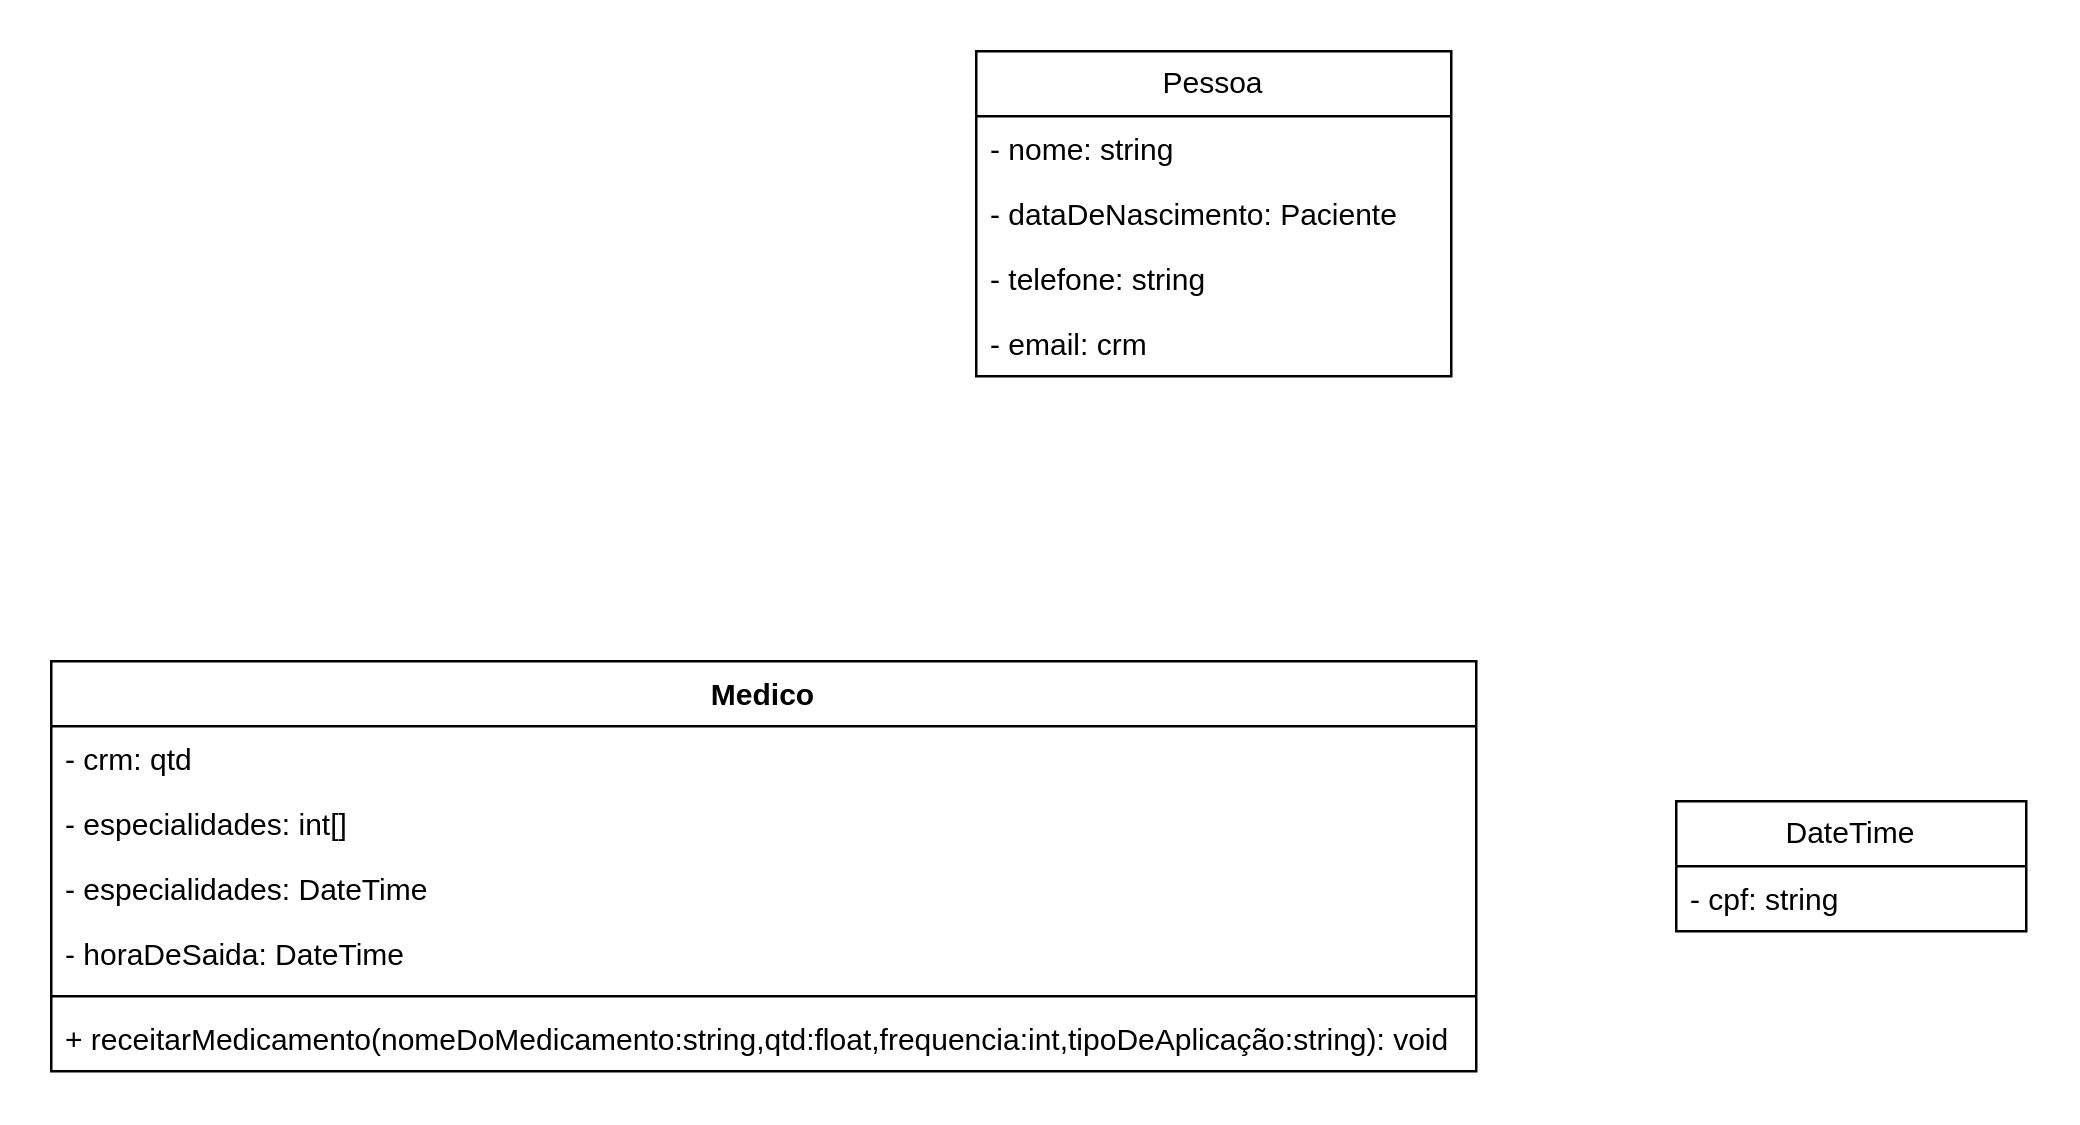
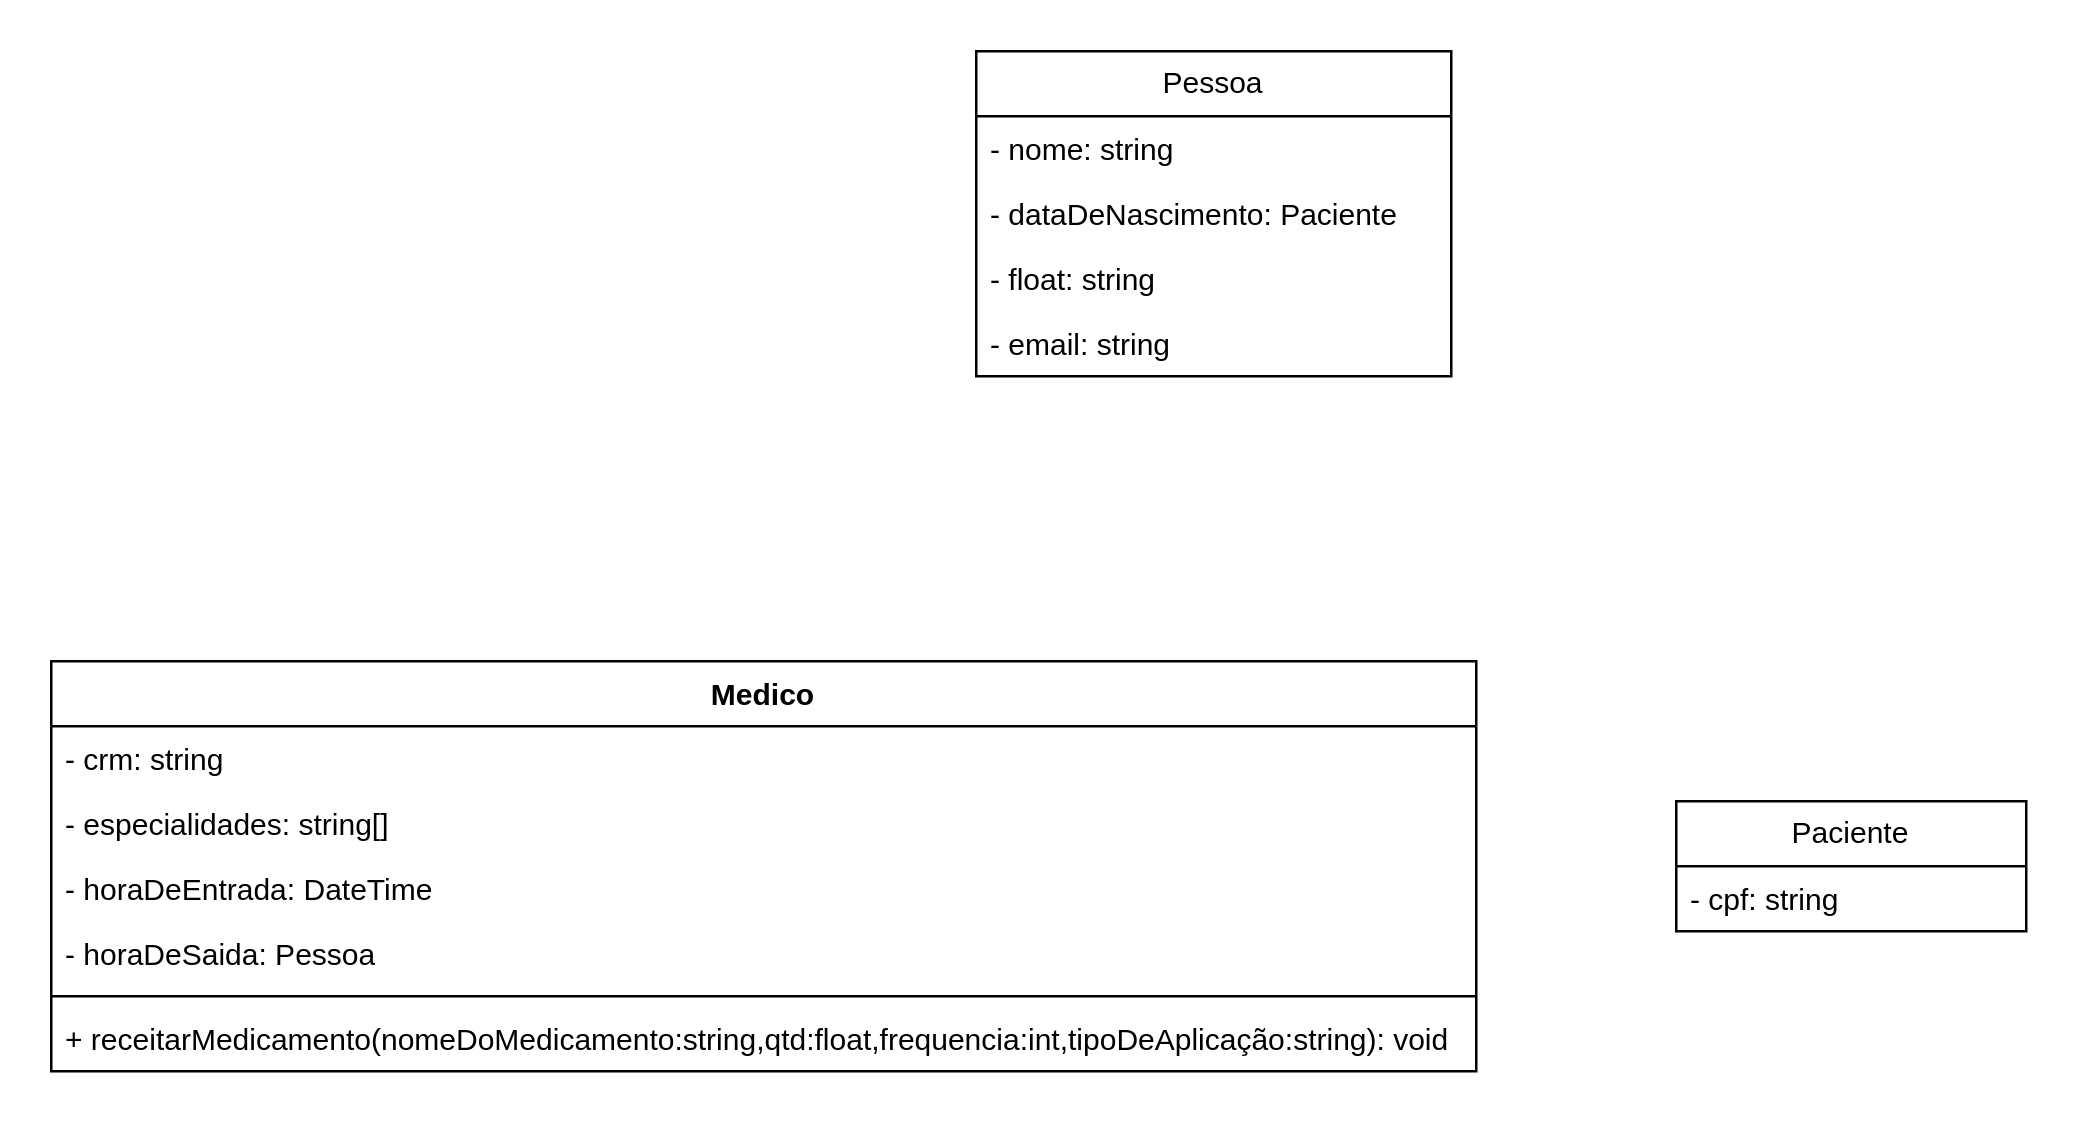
(1123, 282) -> (1098, 282)
(1073, 347) -> (1094, 347)
(139, 762) -> (160, 762)
(232, 827) -> (257, 827)
(1851, 834) -> (1851, 834)
(257, 892) -> (261, 892)
(240, 957) -> (227, 957)
